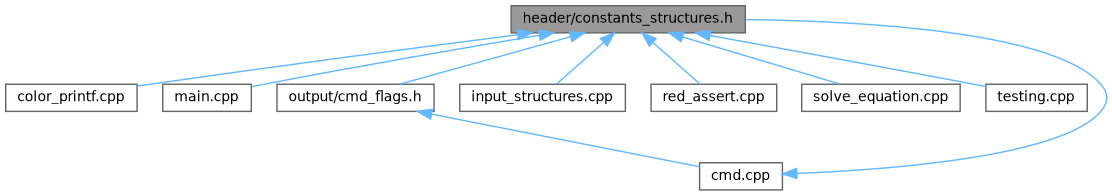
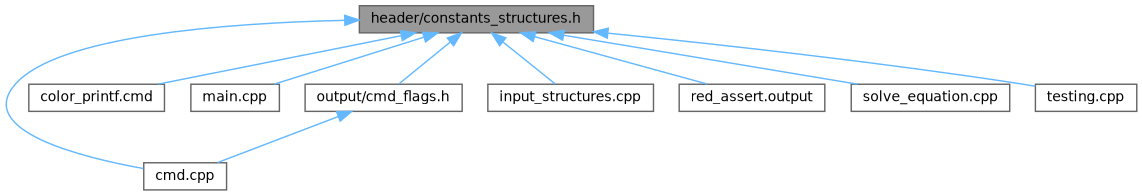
(1092, 78) -> (86, 49)
(71, 98) -> (97, 98)
(714, 98) -> (752, 98)
